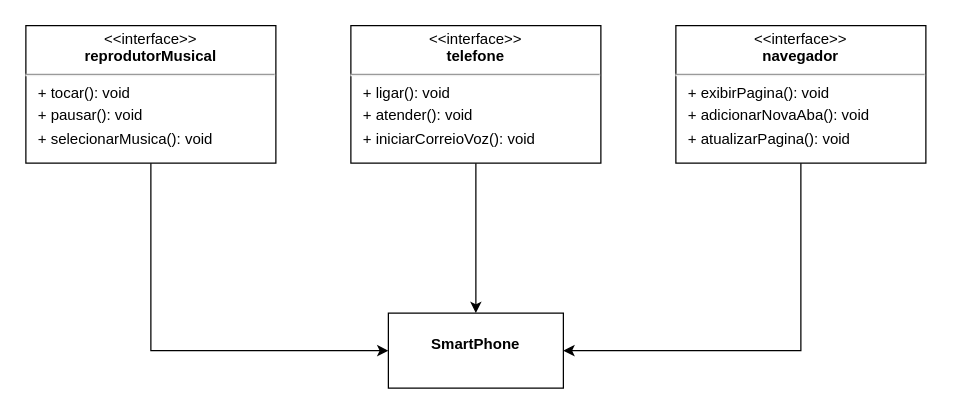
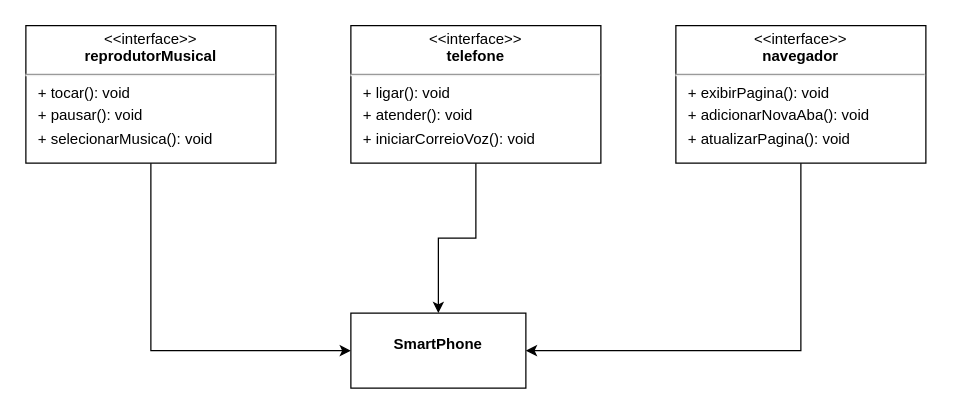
(476, 351) -> (438, 351)
